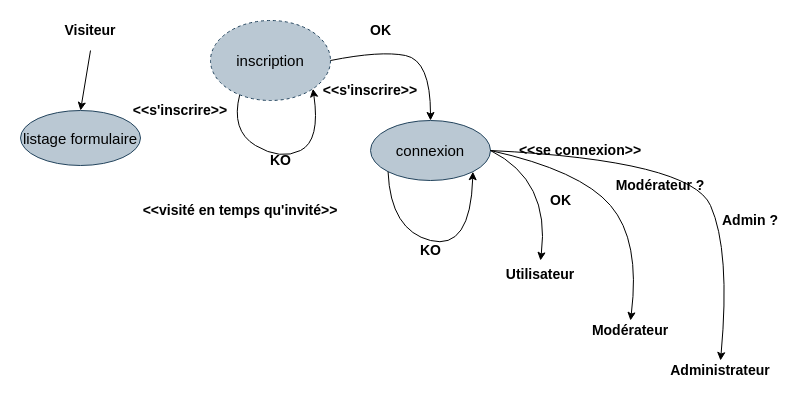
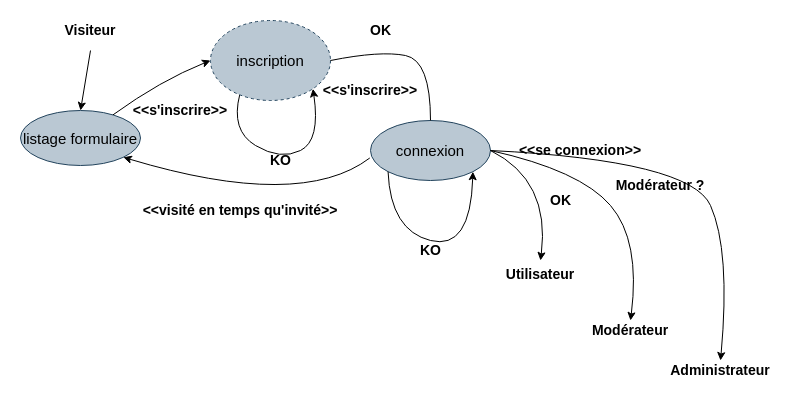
none -> (157, 86)
(430, 112) -> (430, 115)
none -> (251, 184)
(751, 221) -> none
